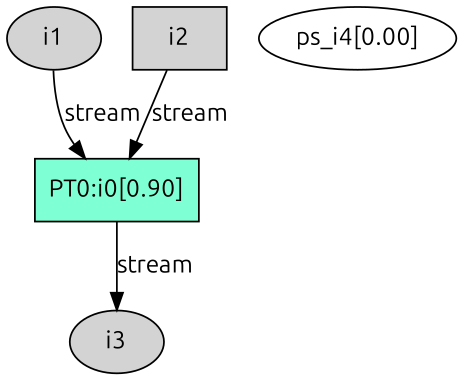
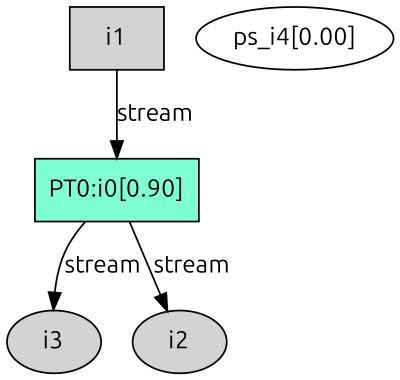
(54, 38) -> (117, 38)
(180, 38) -> (180, 342)
(152, 106) -> (145, 258)
